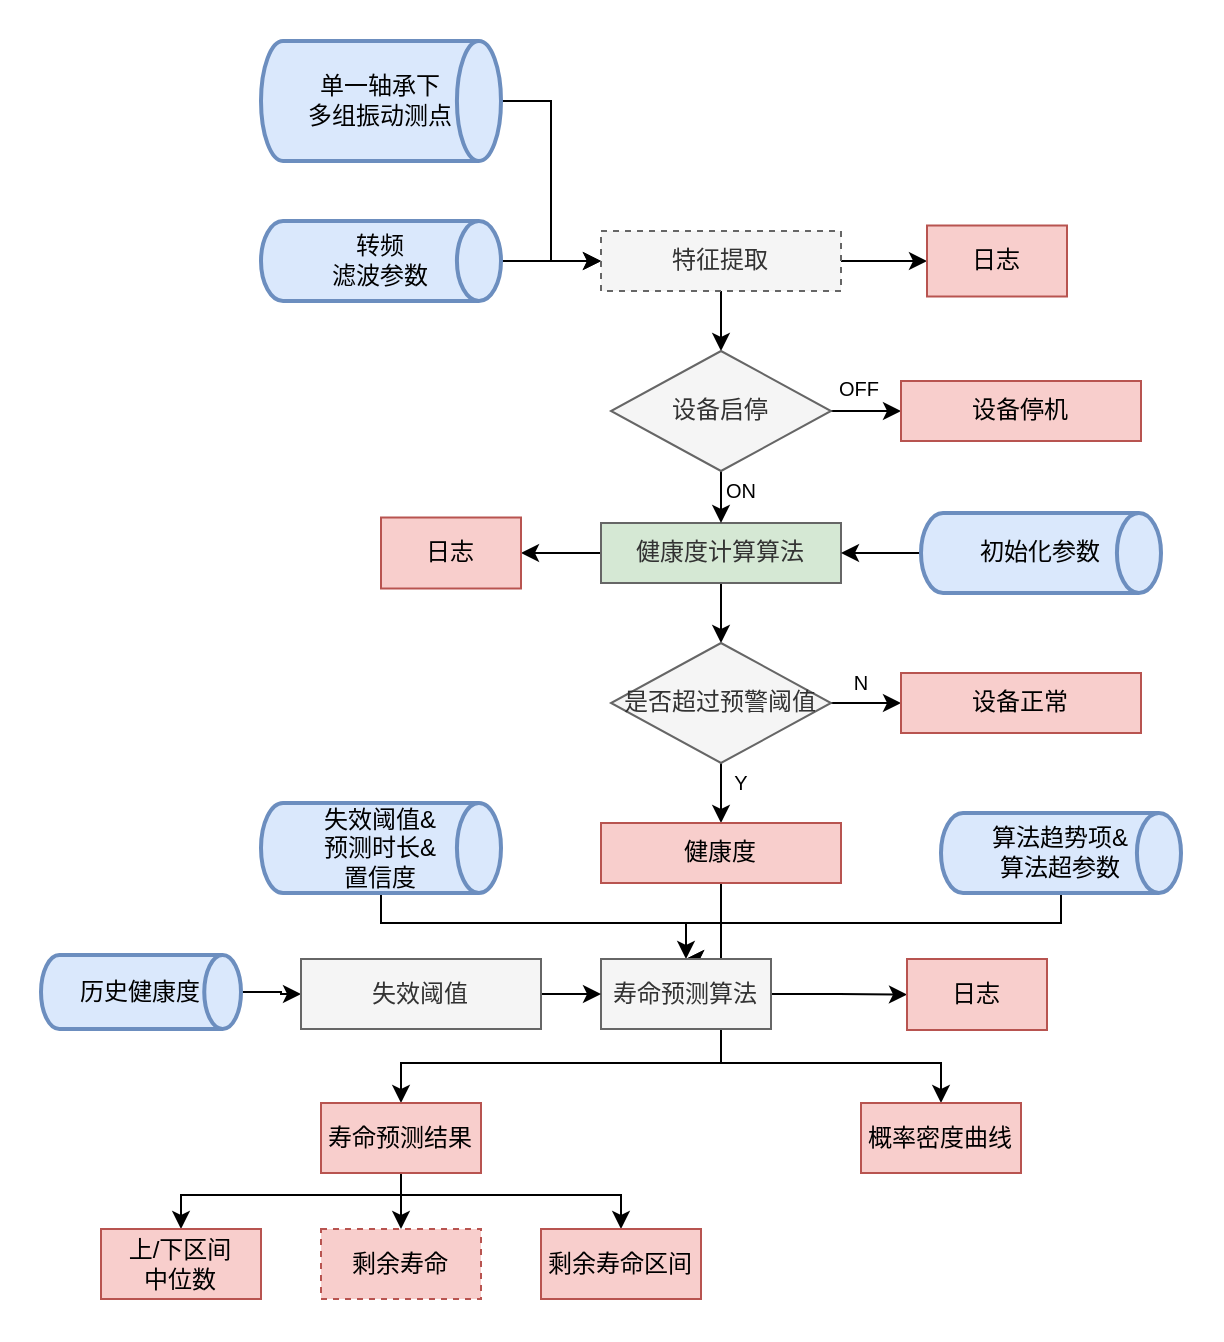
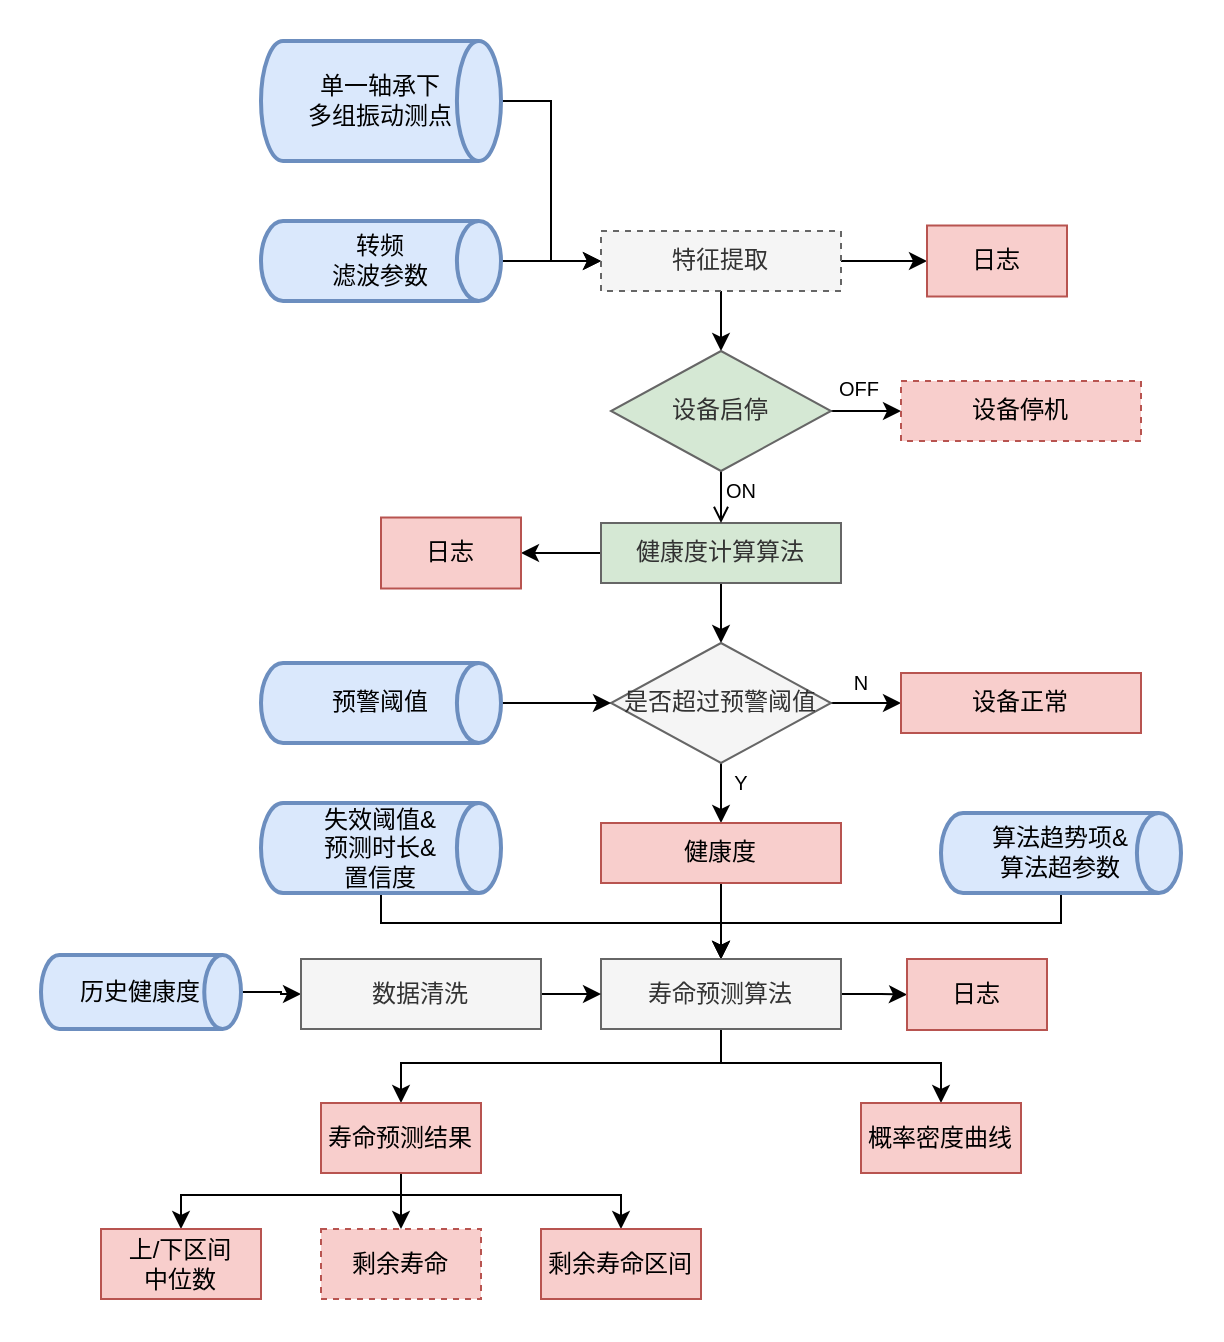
(721, 411) -> (721, 411)
(1021, 411) -> (1021, 411)
(721, 508) -> (721, 511)
(888, 553) -> none
(1041, 553) -> none
none -> (381, 703)
none -> (549, 703)
(686, 994) -> (721, 994)
(421, 995) -> (421, 995)
